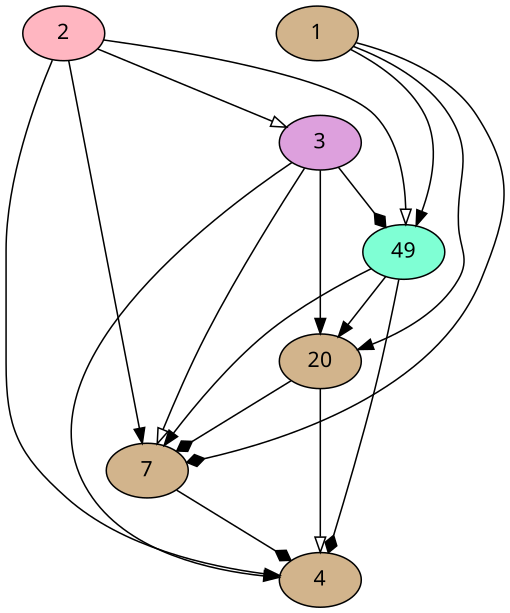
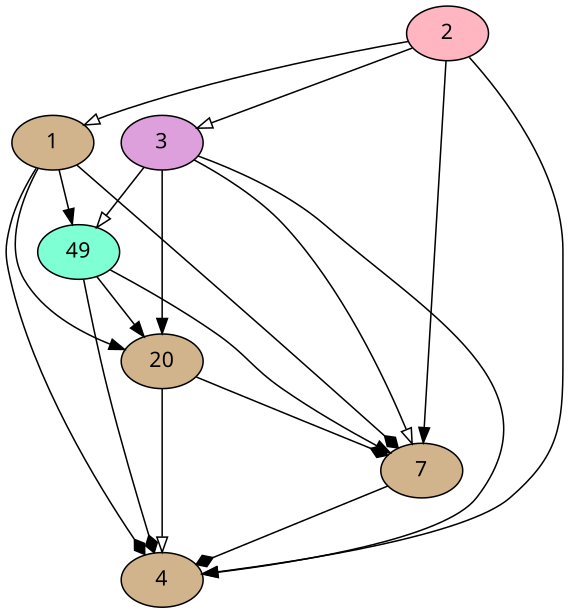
(292, 77) -> (252, 74)
(356, 190) -> (125, 191)
none -> (37, 361)
